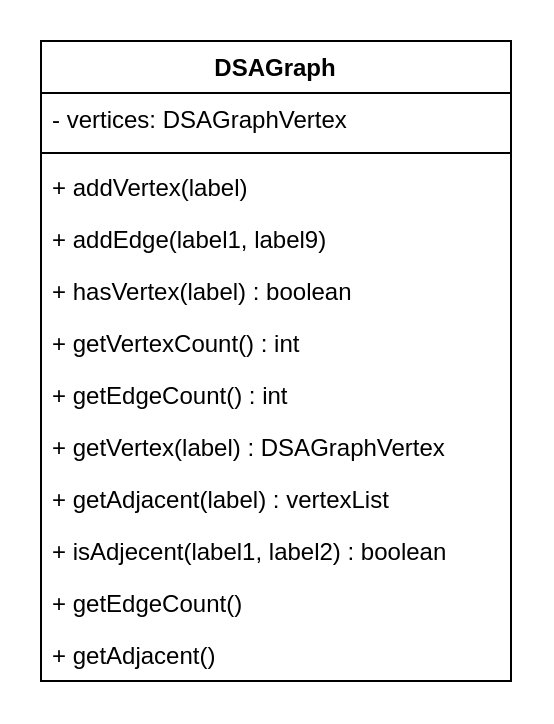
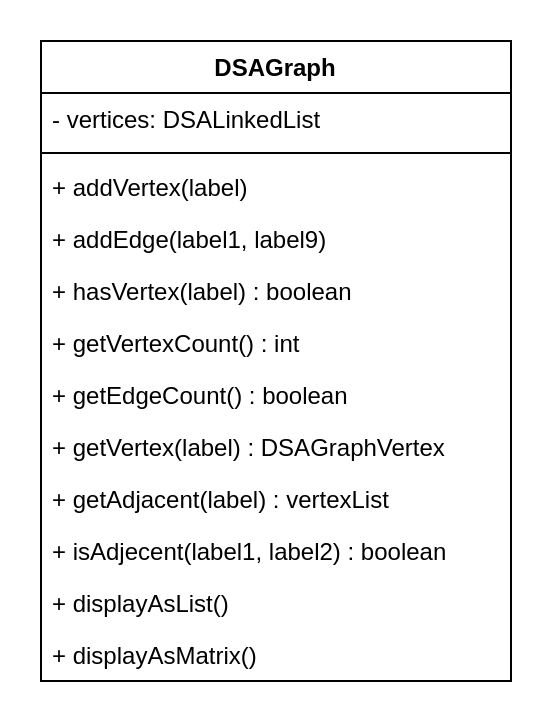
(214, 120) -> (201, 120)
(184, 396) -> (211, 396)
(156, 604) -> (154, 604)
(150, 656) -> (167, 656)
